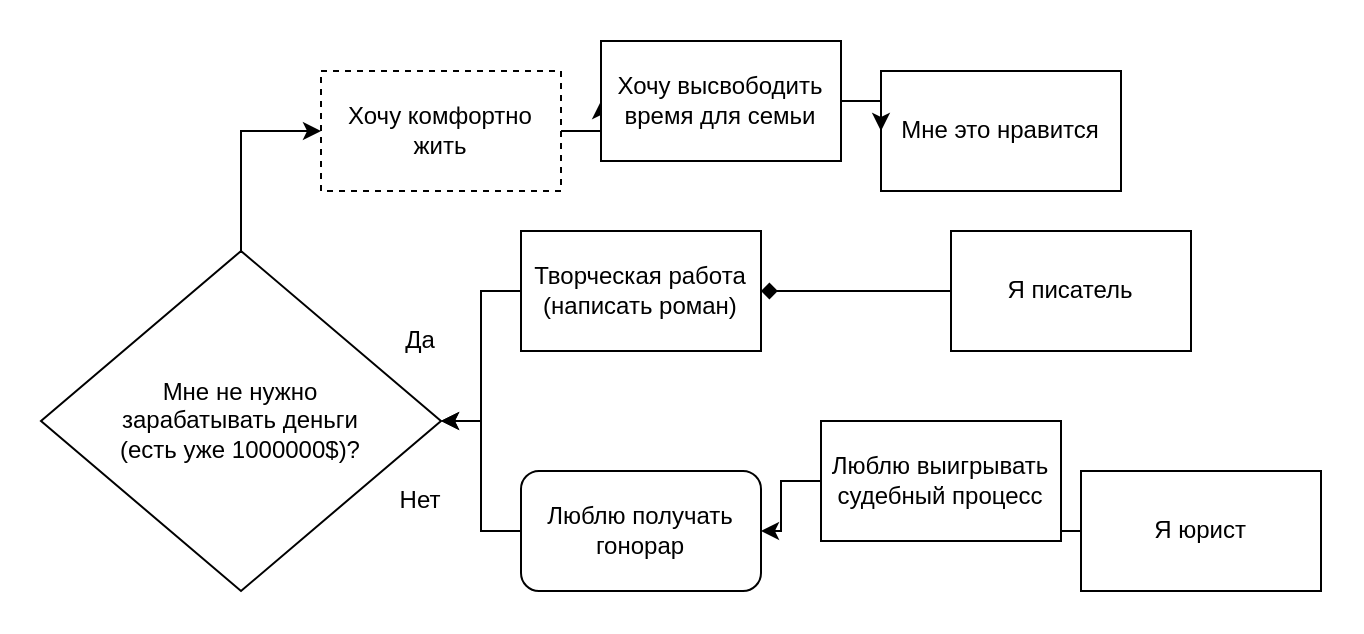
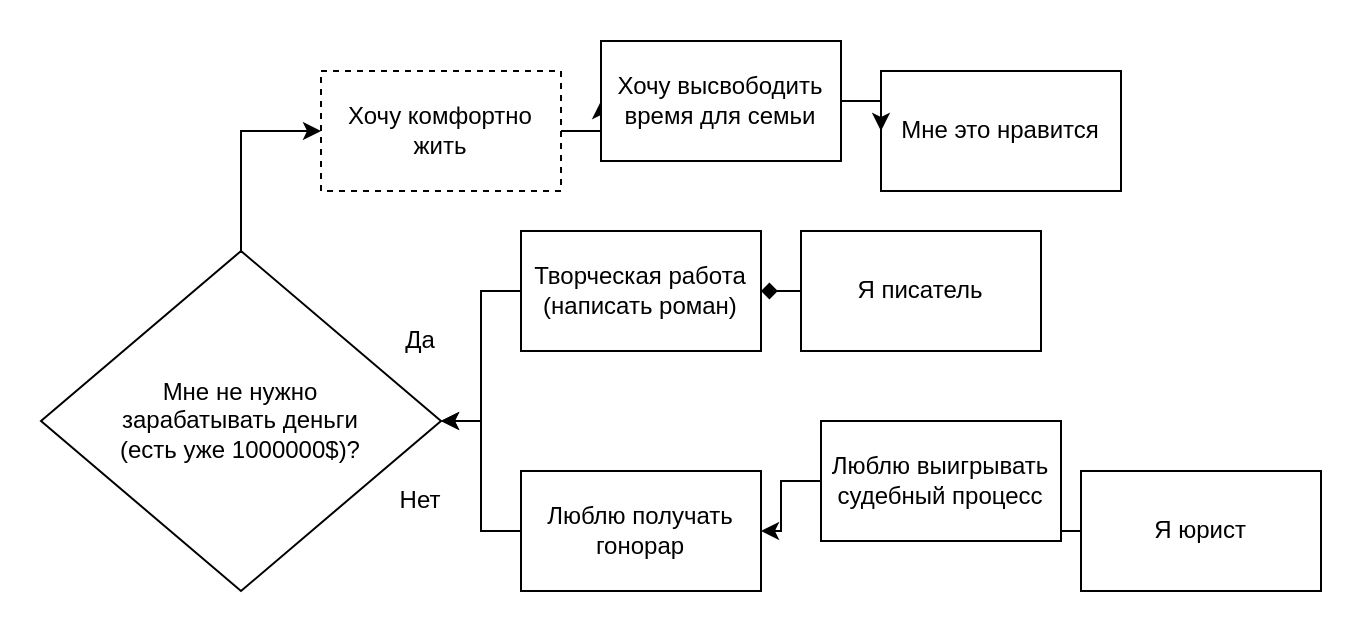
(1071, 291) -> (921, 291)
(641, 531) -> (641, 531)
